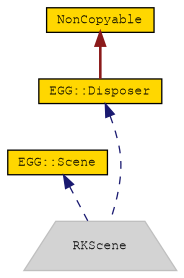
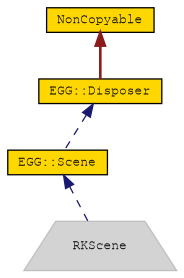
(121, 168) -> (75, 133)
